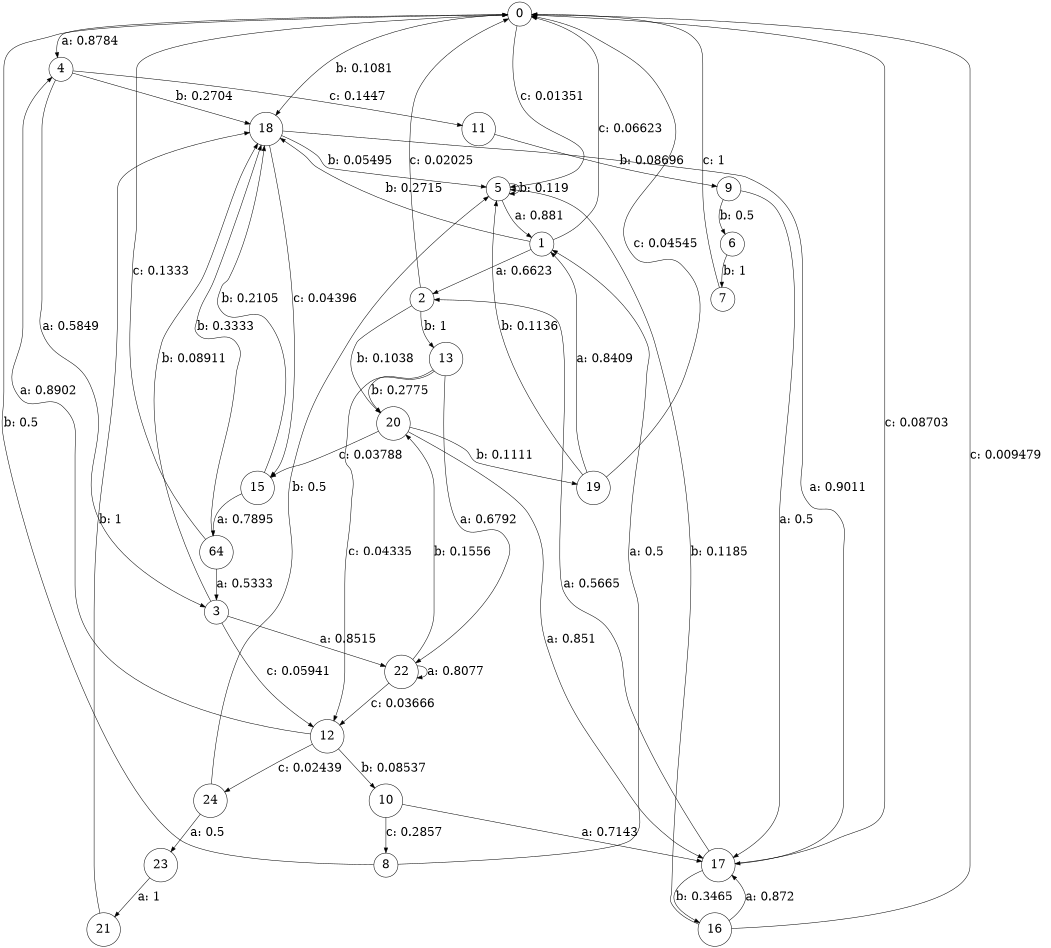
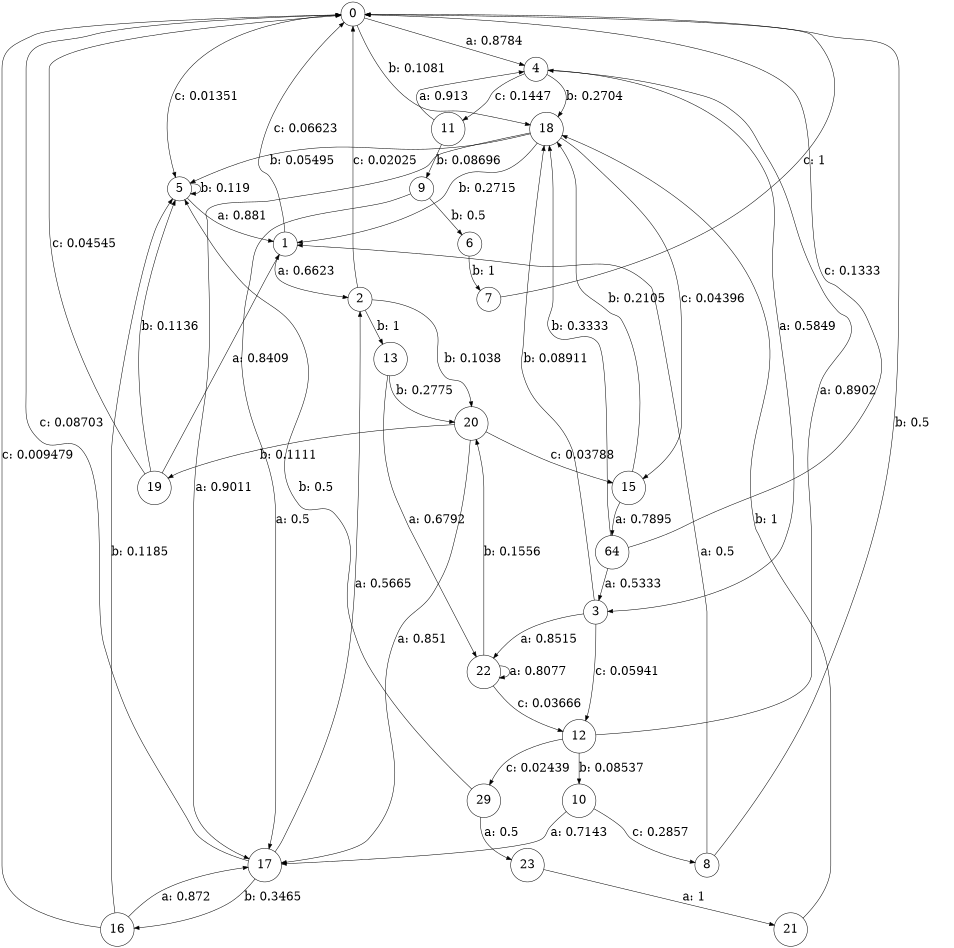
none -> (451, 84)
(401, 206) -> (429, 206)
(351, 511) -> none
(210, 801) -> (484, 801)
